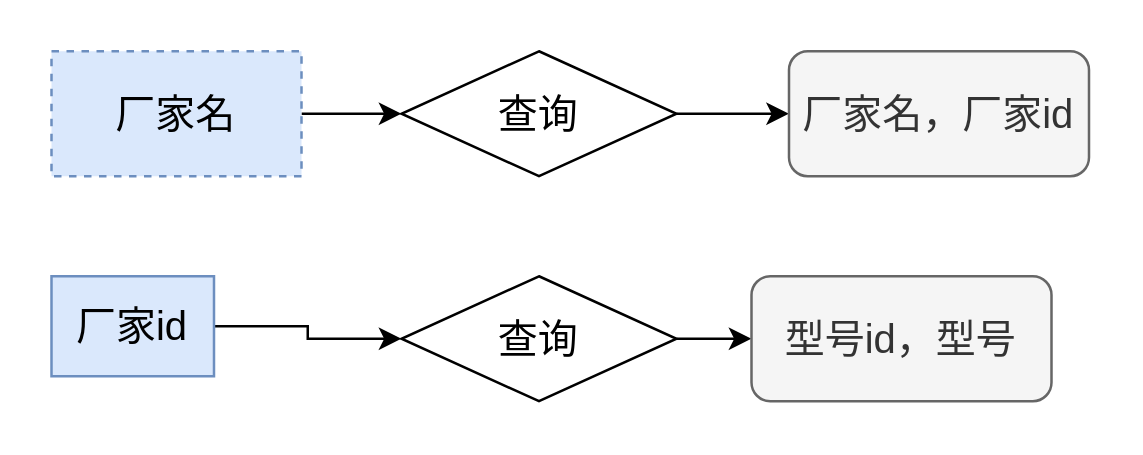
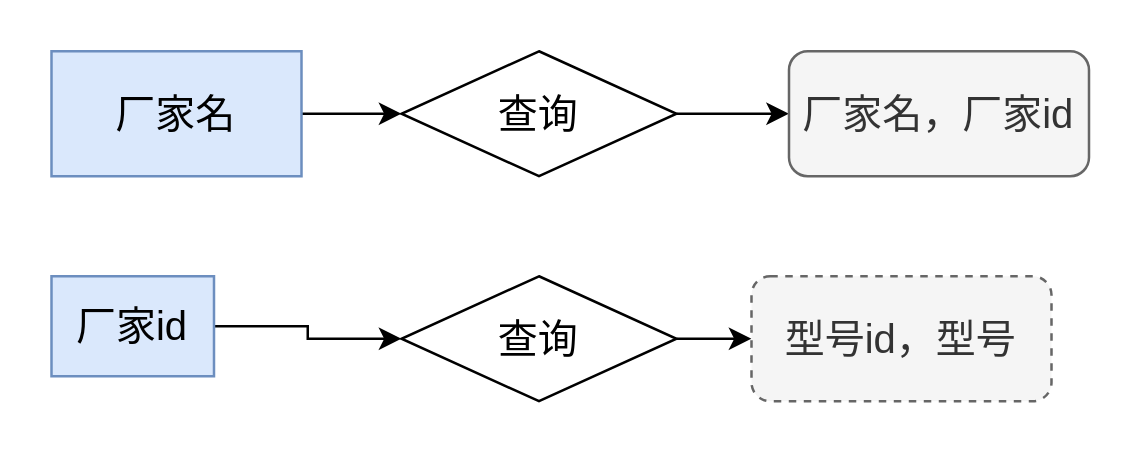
(176, 114) -> (176, 114)
(901, 339) -> (901, 339)
